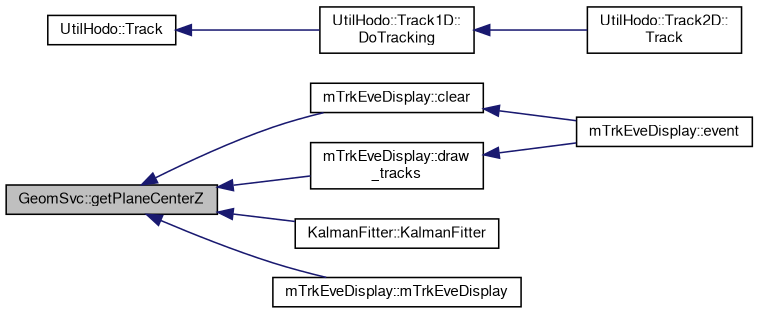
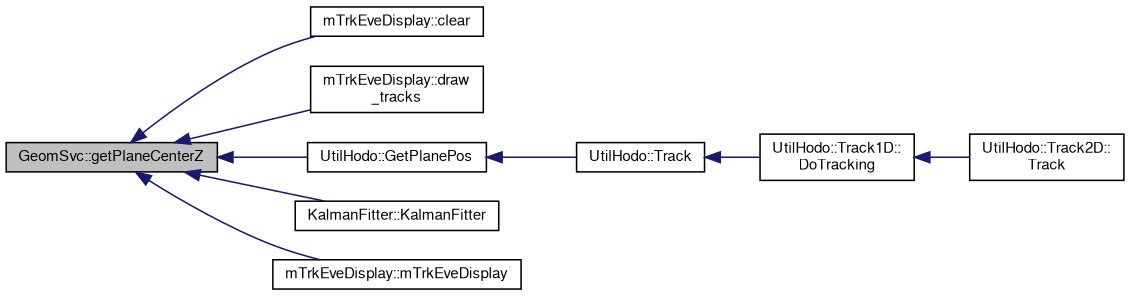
(664, 132) -> none
none -> (397, 157)
